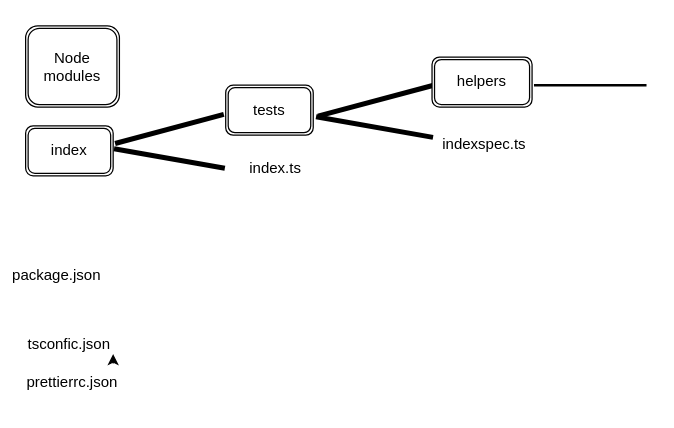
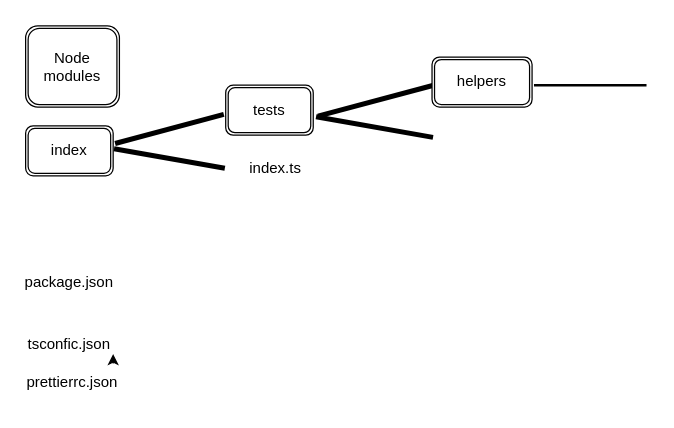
(484, 144) -> none
(57, 276) -> (69, 282)
